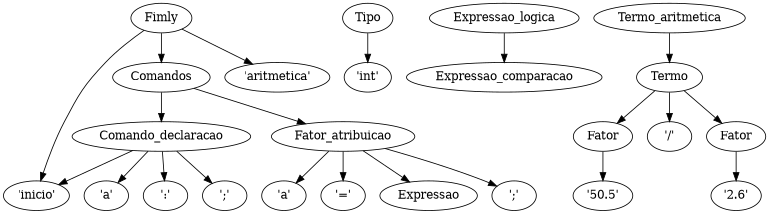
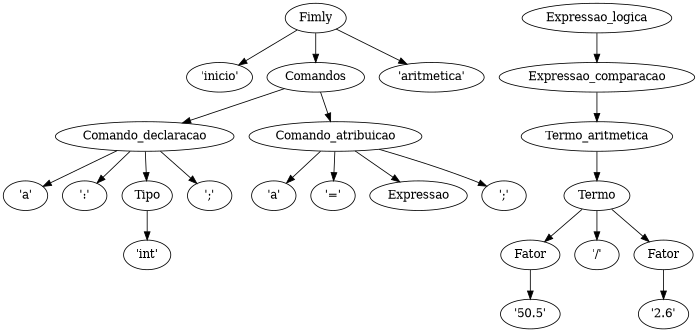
none -> (597, 103)
(343, 136) -> (335, 136)
(100, 166) -> (146, 162)
